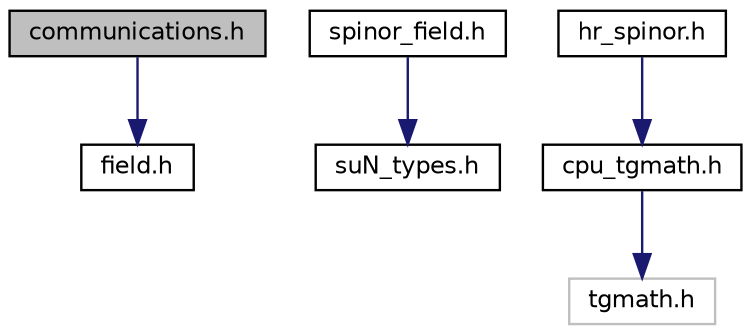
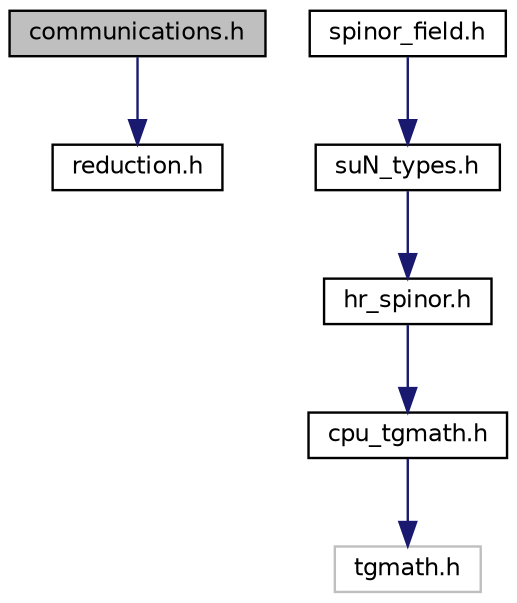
(138, 167) -> (138, 167)
none -> (408, 222)
